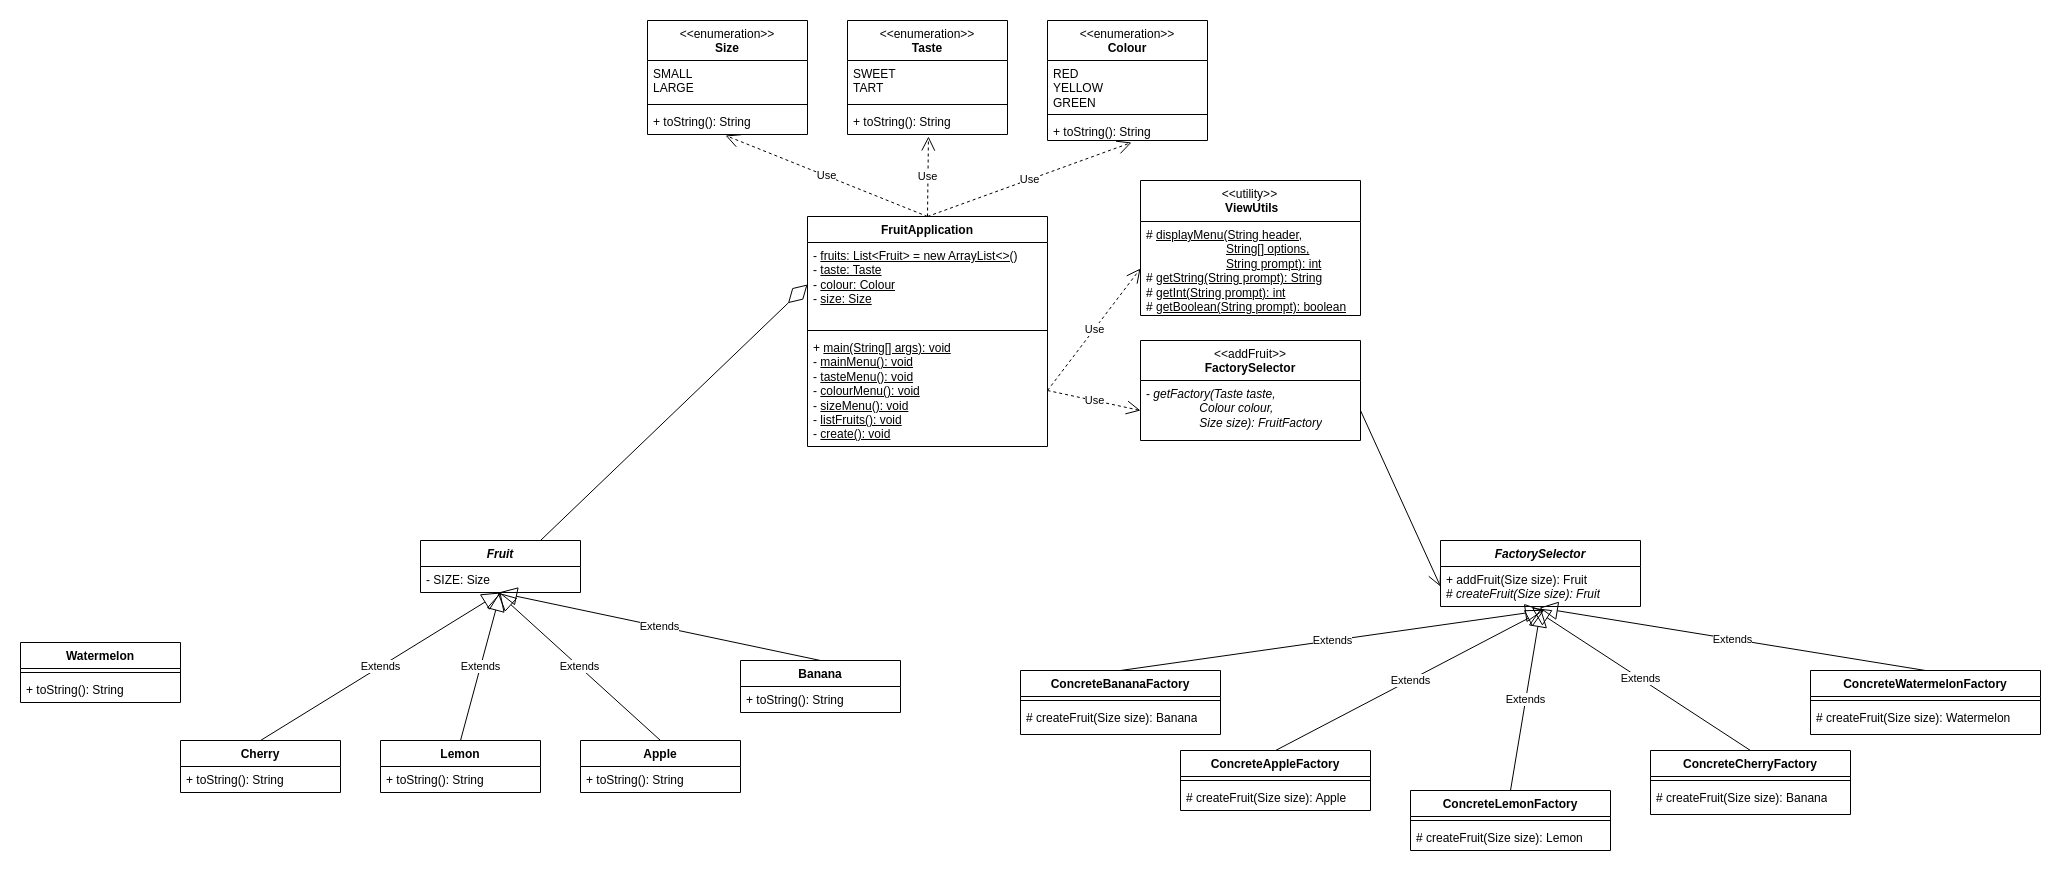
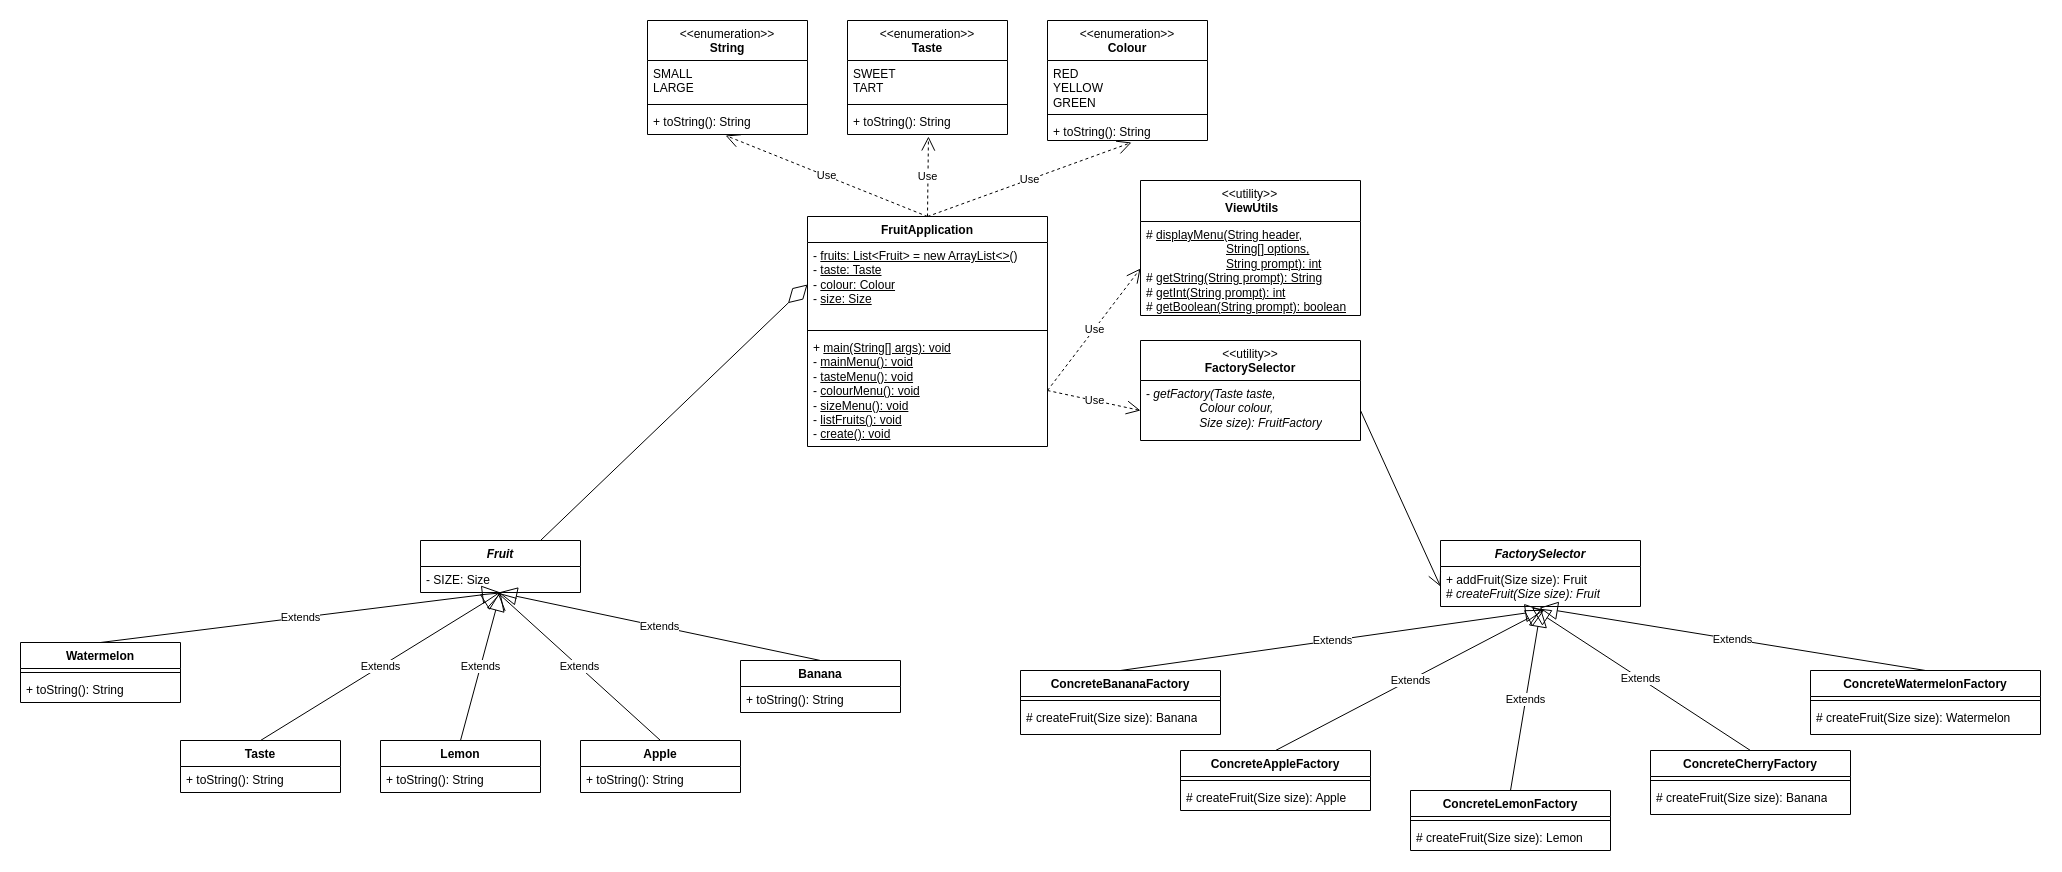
(728, 42) -> (728, 42)
(1251, 362) -> (1251, 362)
(512, 605) -> (506, 600)
none -> (293, 619)
(261, 755) -> (261, 755)
